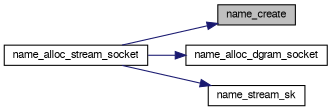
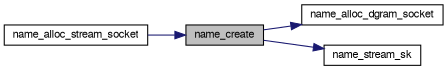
(162, 55) -> (277, 28)
(161, 74) -> (288, 44)
